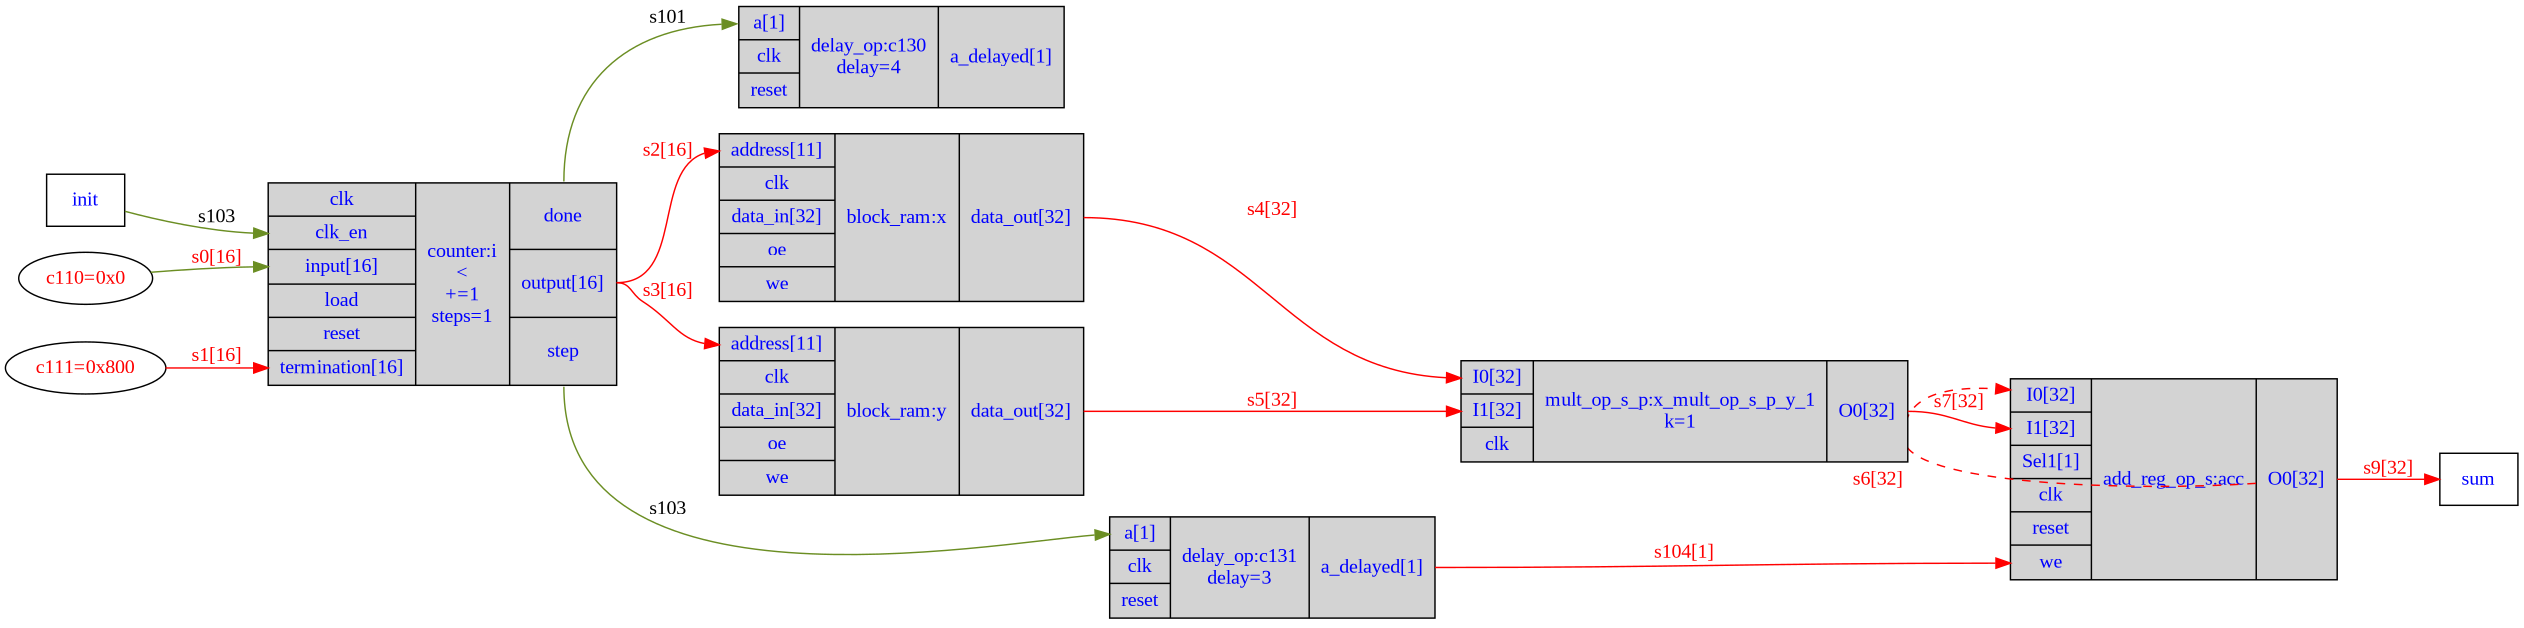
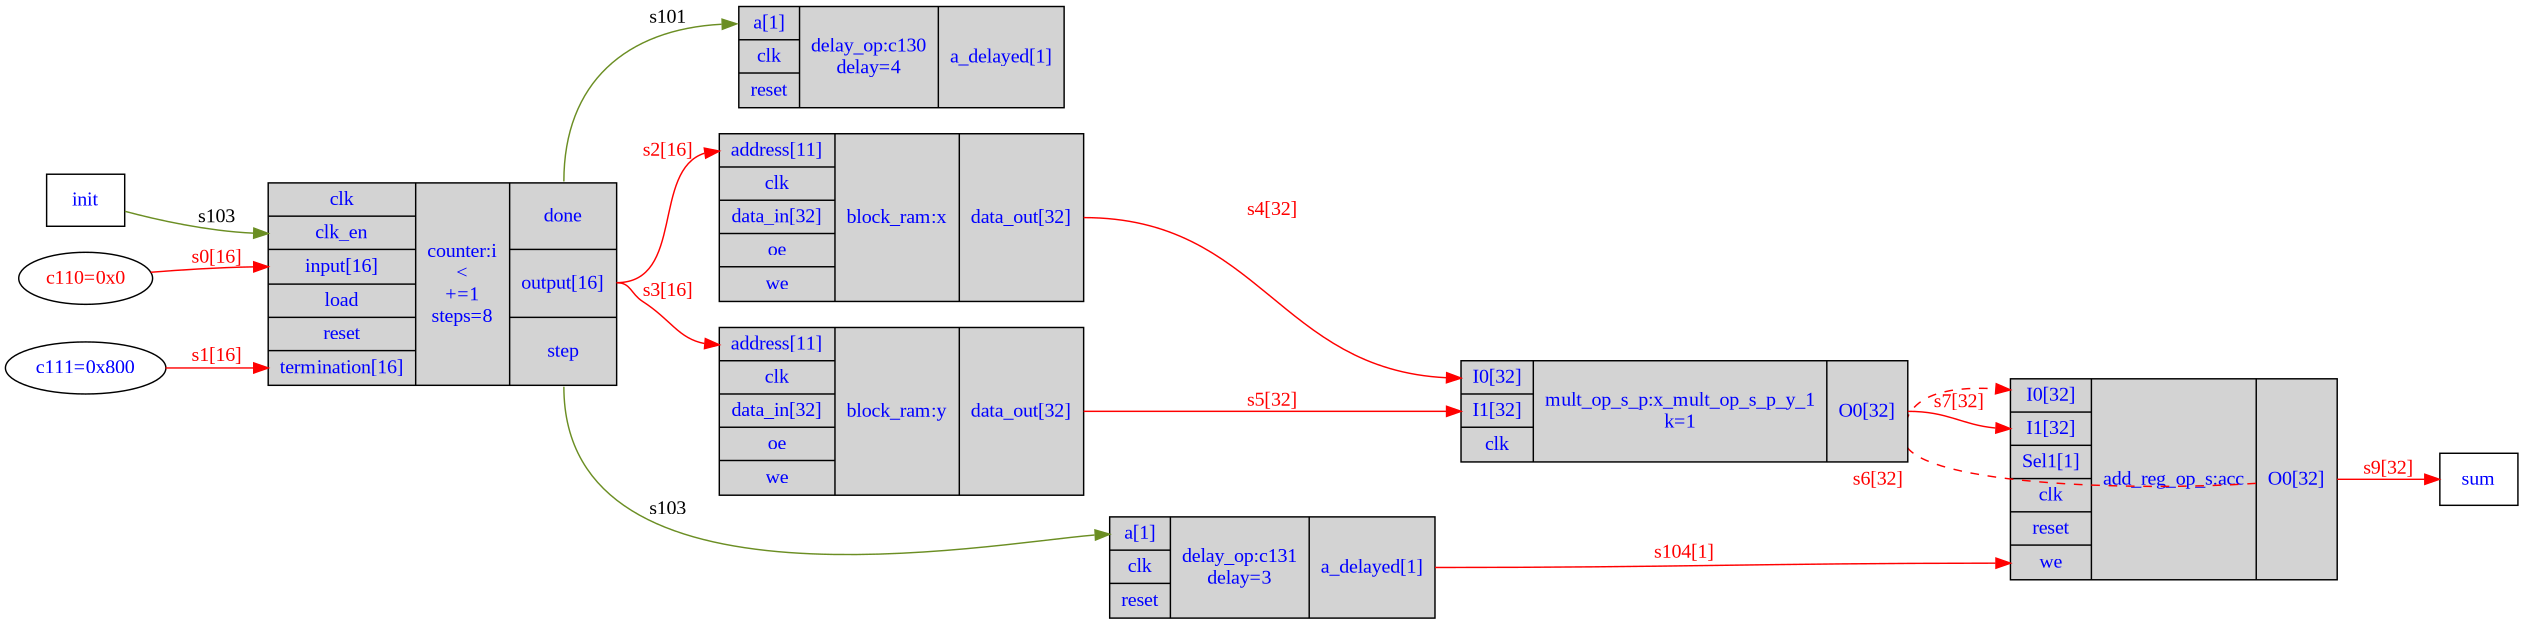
(202, 269) -> (202, 269)
(463, 316) -> (463, 316)
(86, 368) -> (86, 368)
